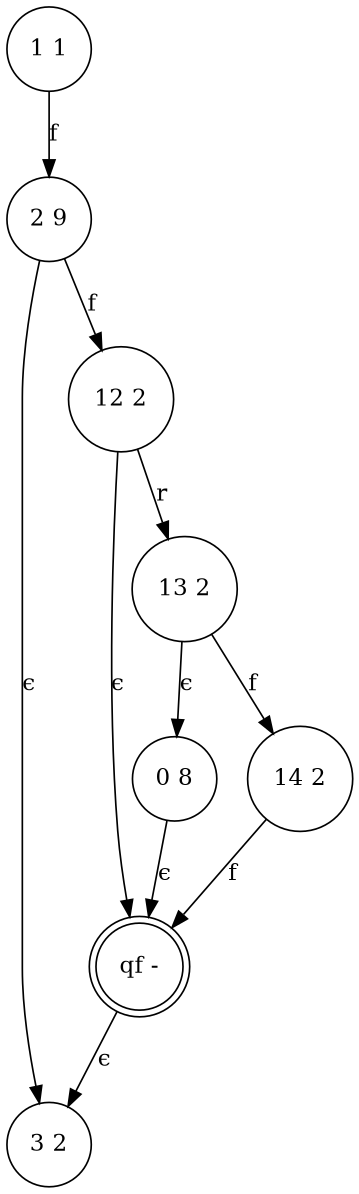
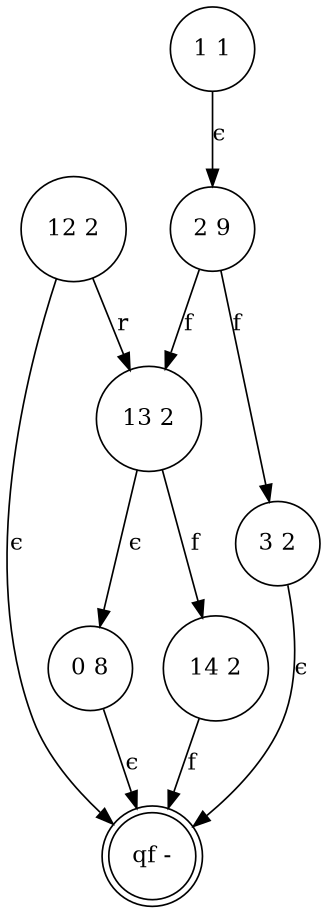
(54, 134) -> (219, 134)
(80, 297) -> (185, 311)
(29, 684) -> (238, 324)
(96, 1052) -> (285, 714)
